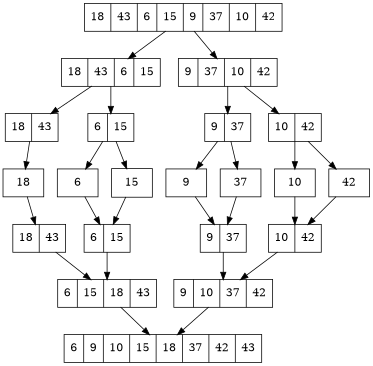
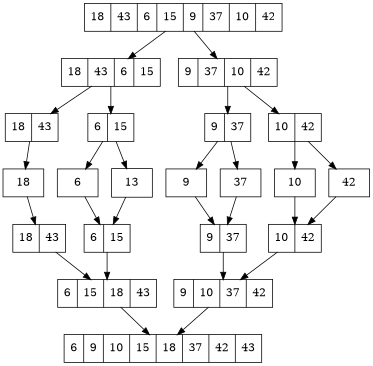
(132, 183) -> (132, 183)
